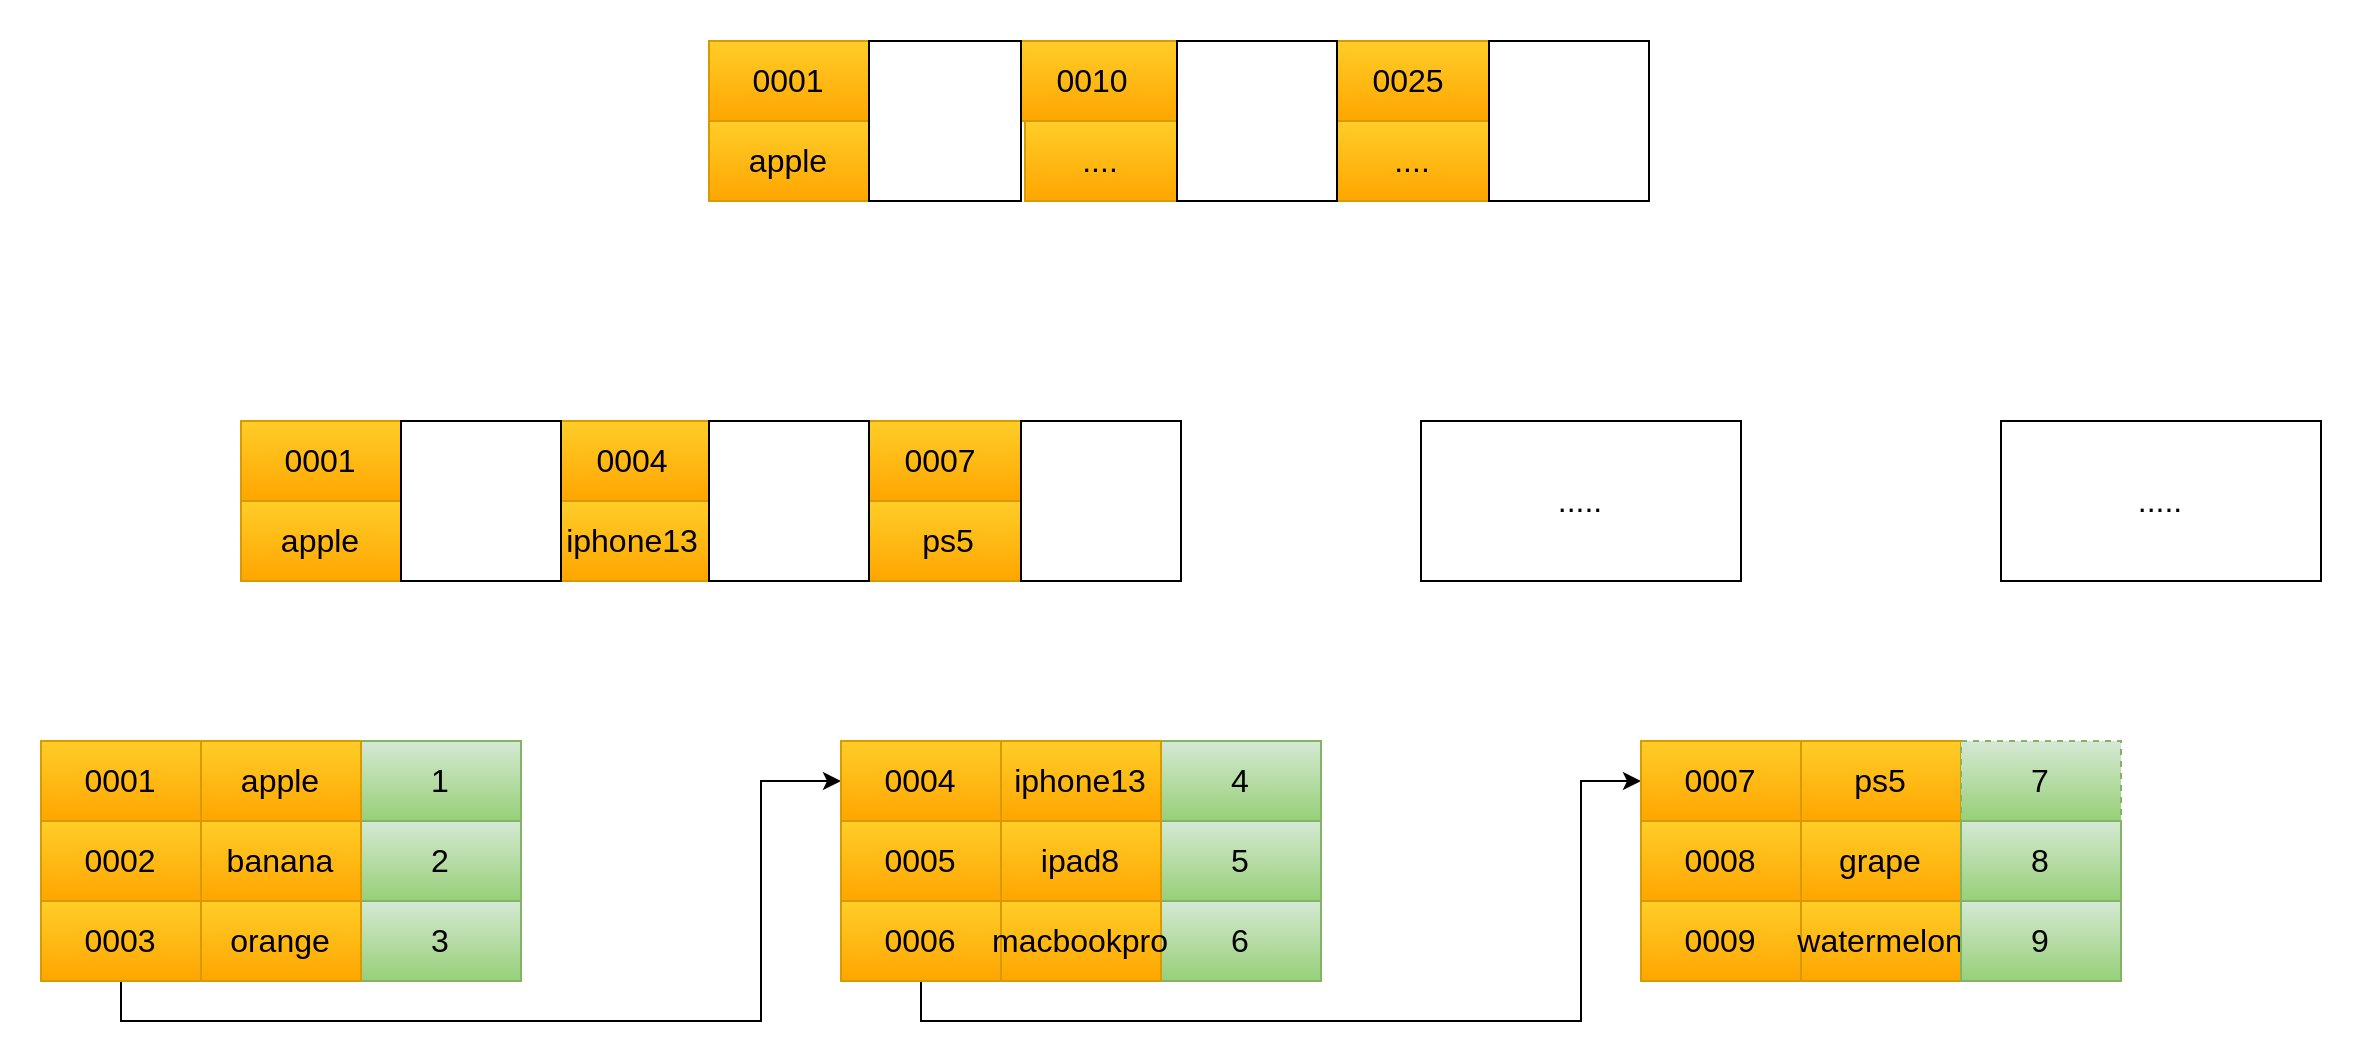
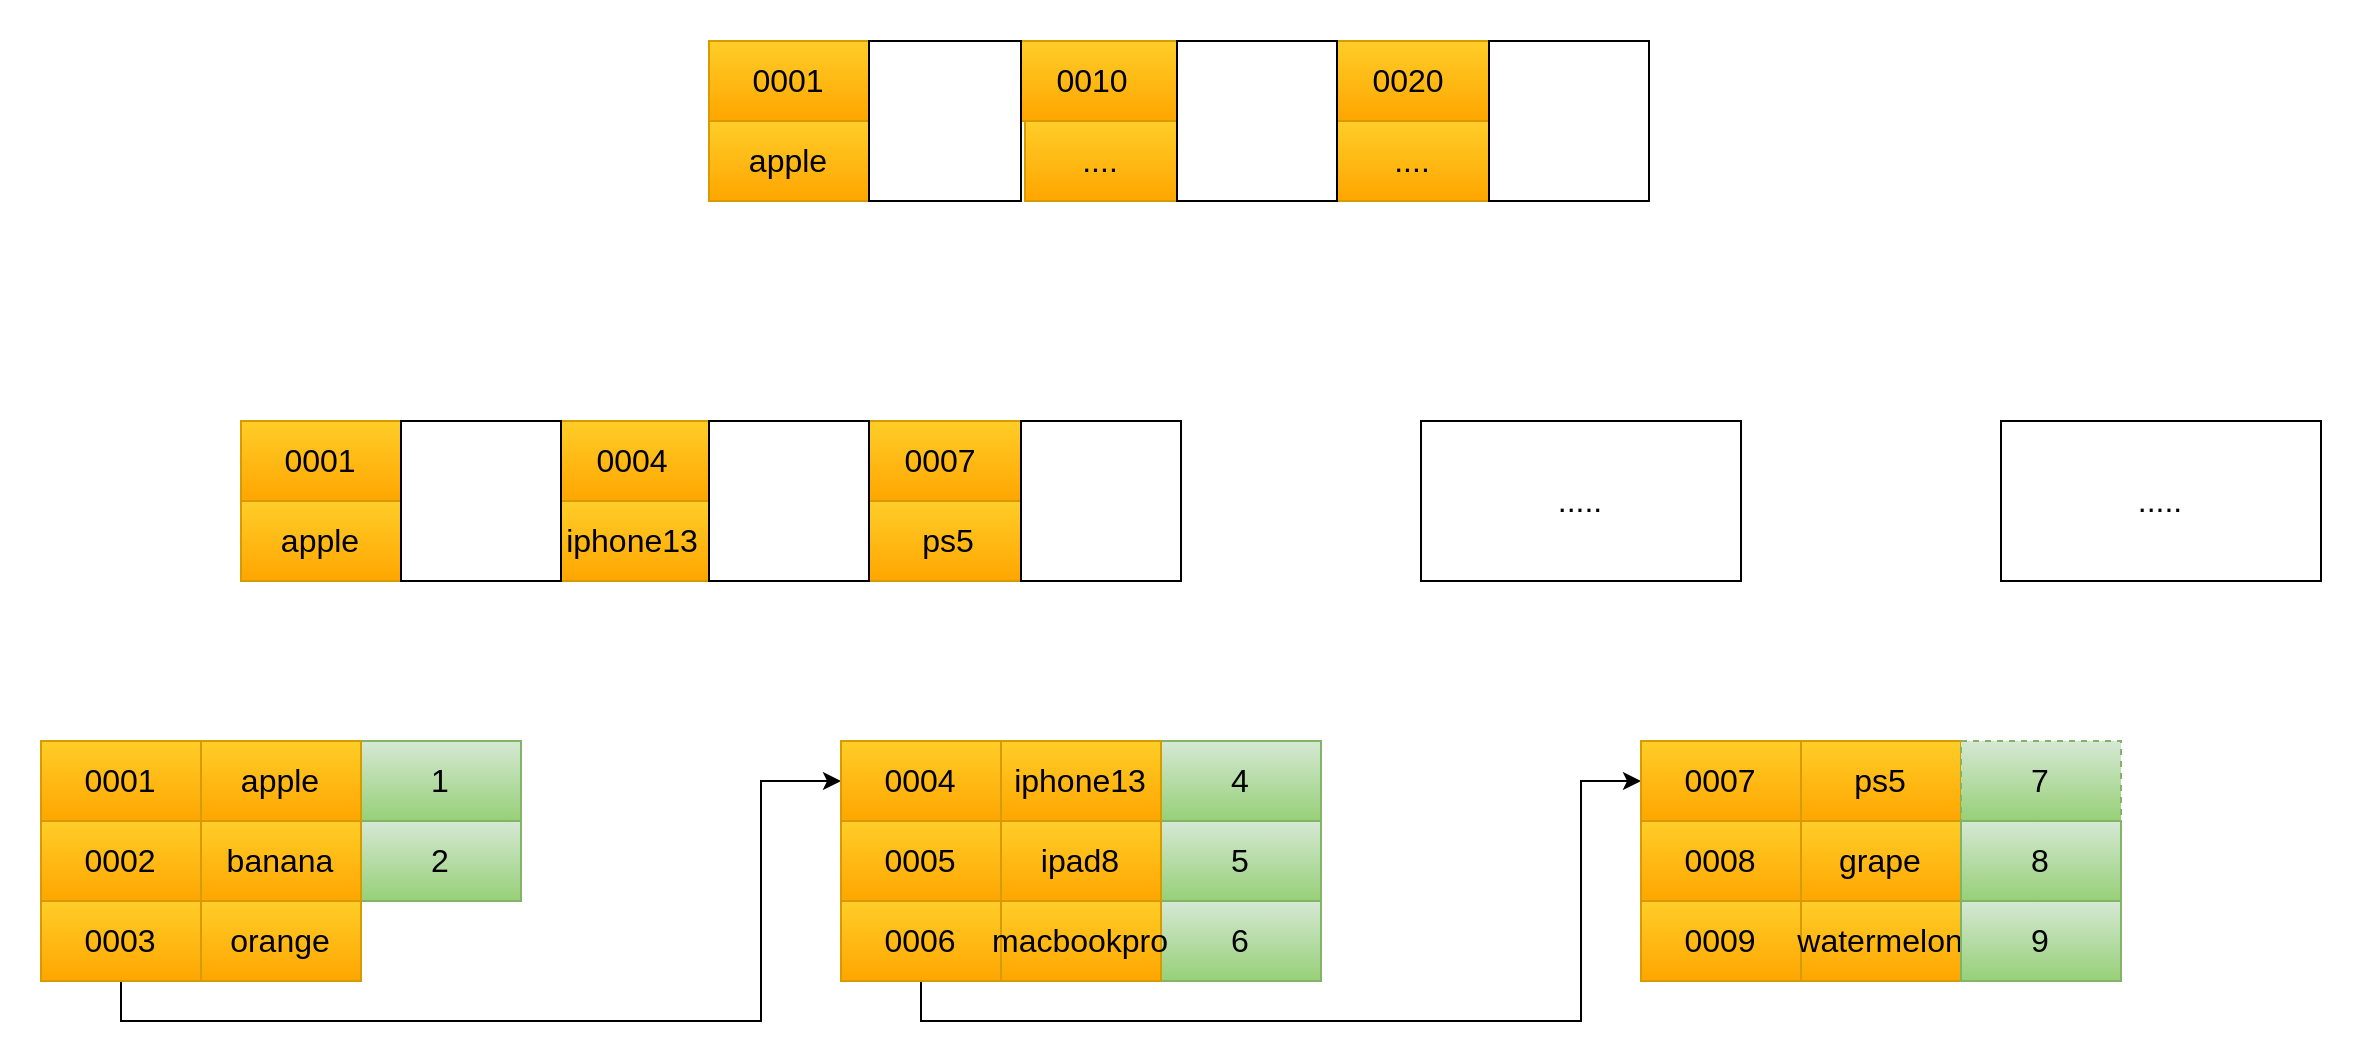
(1409, 81) -> (1409, 81)
(441, 941) -> none
